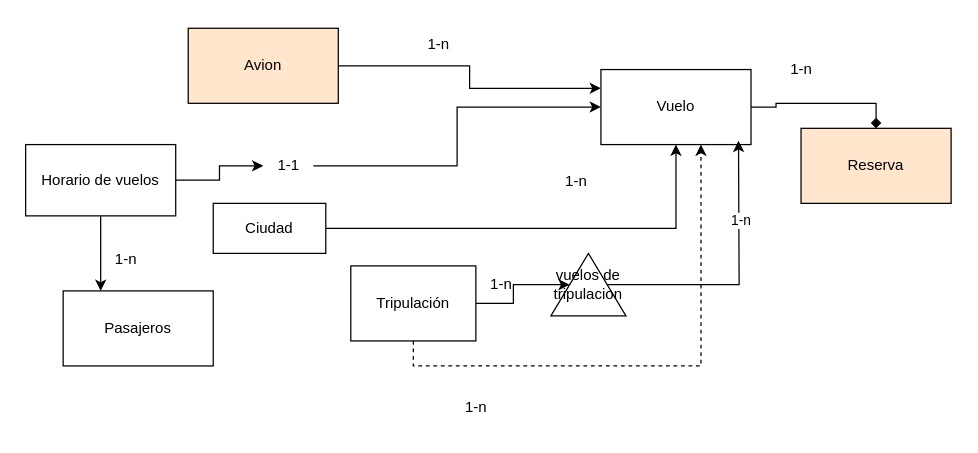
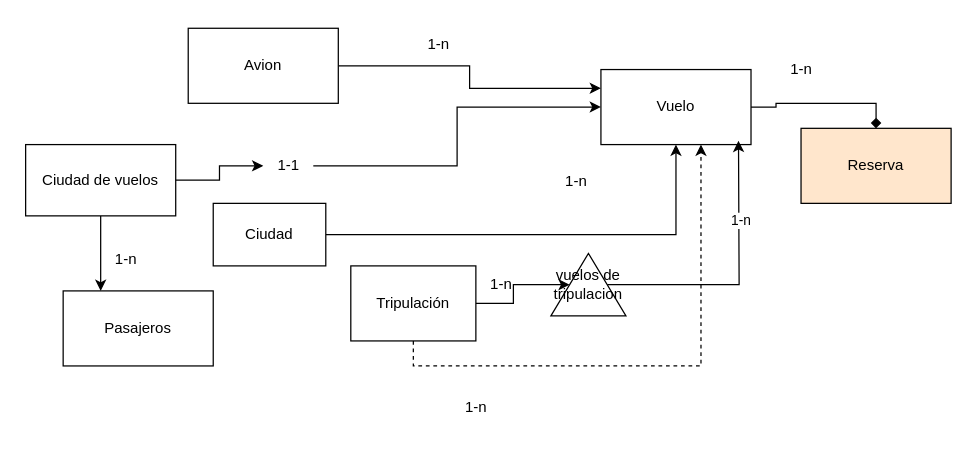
(263, 66) -> (263, 66)
(101, 181) -> (101, 181)
(269, 228) -> (269, 234)
